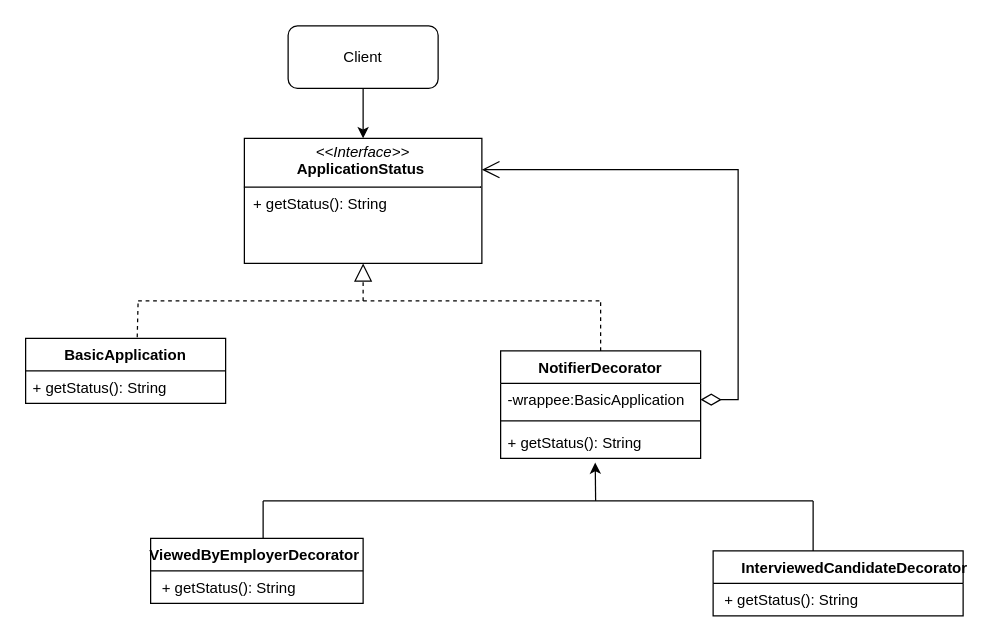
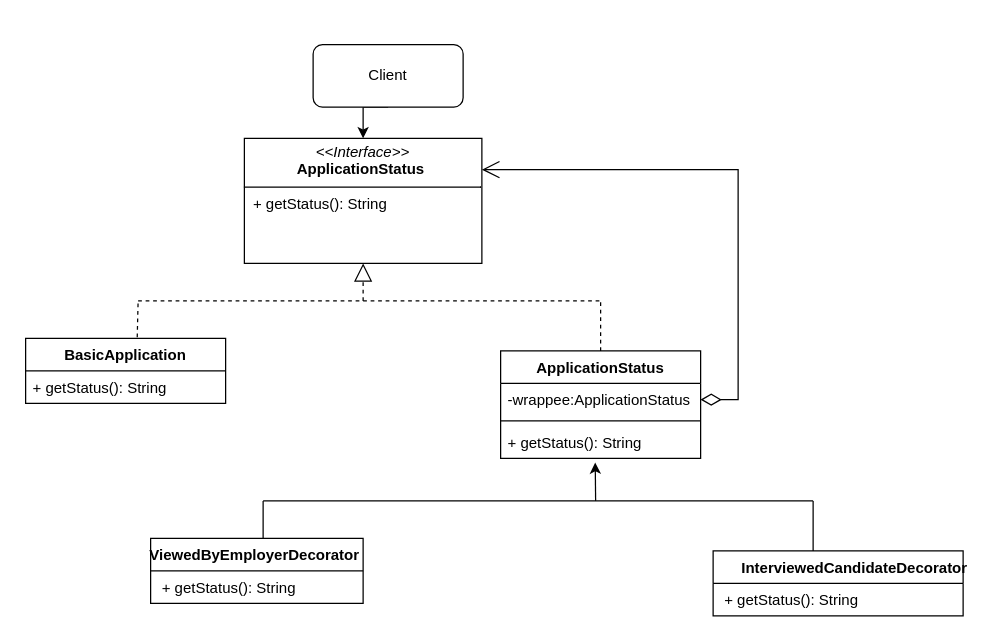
(363, 57) -> (388, 76)
(601, 368) -> (601, 368)
(602, 410) -> (602, 410)
